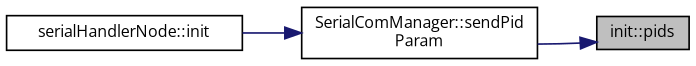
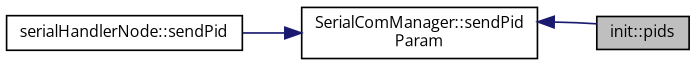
(124, 33) -> (124, 33)
(559, 44) -> (576, 23)
